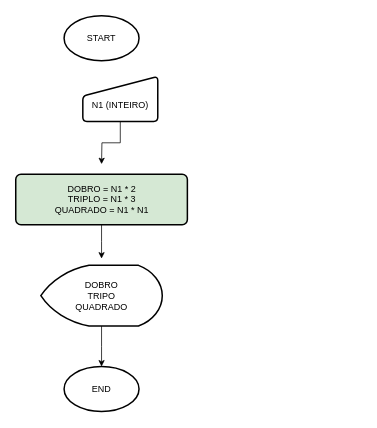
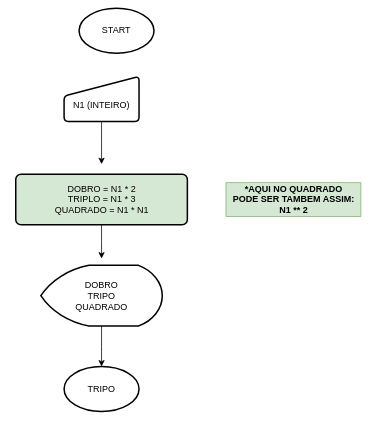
(102, 38) -> (117, 30)
(120, 99) -> (102, 99)
none -> (294, 199)
(102, 389) -> (102, 389)
